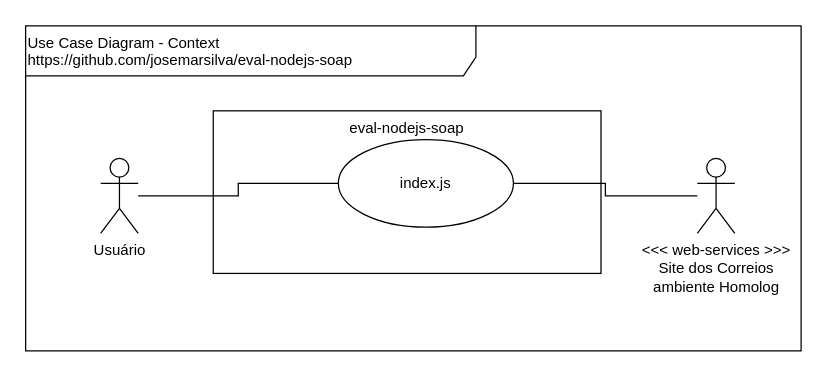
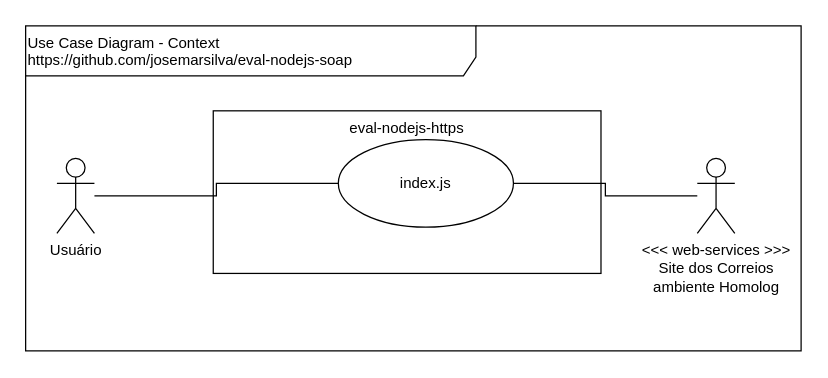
(407, 128) -> (407, 128)
(119, 196) -> (76, 196)
